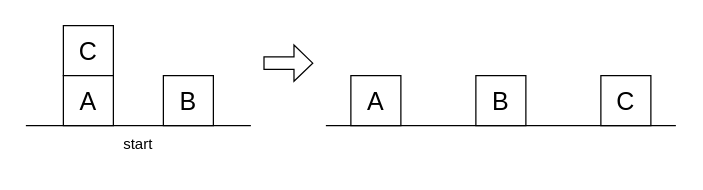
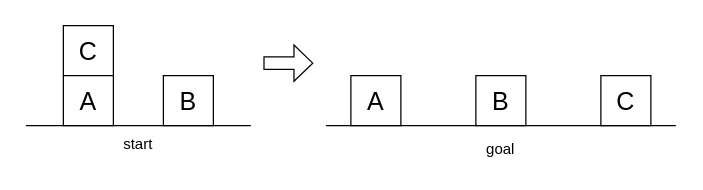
none -> (501, 144)
